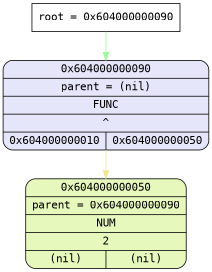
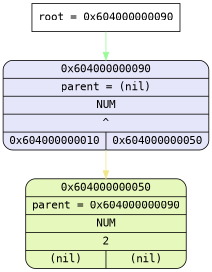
(106, 105) -> (106, 105)
